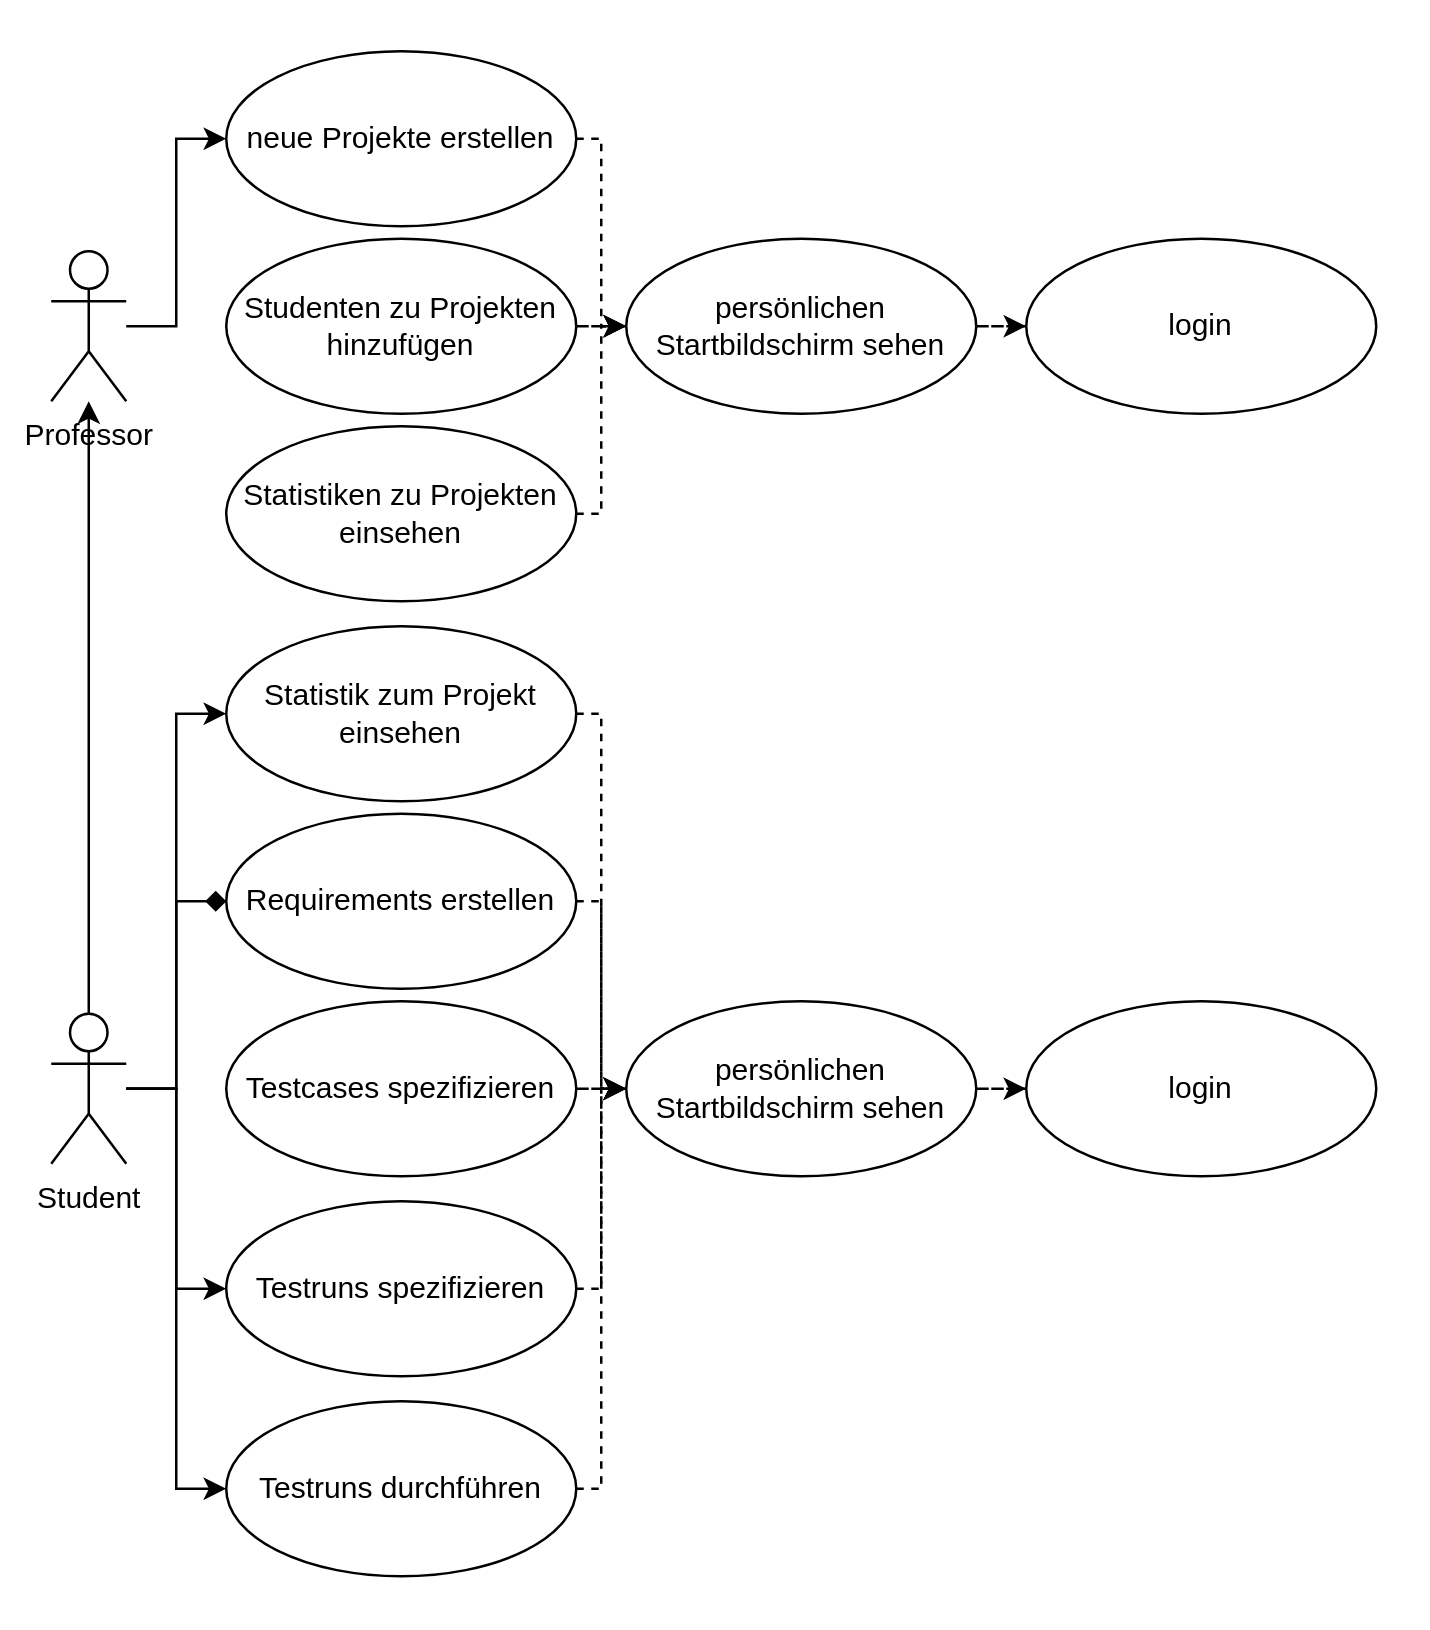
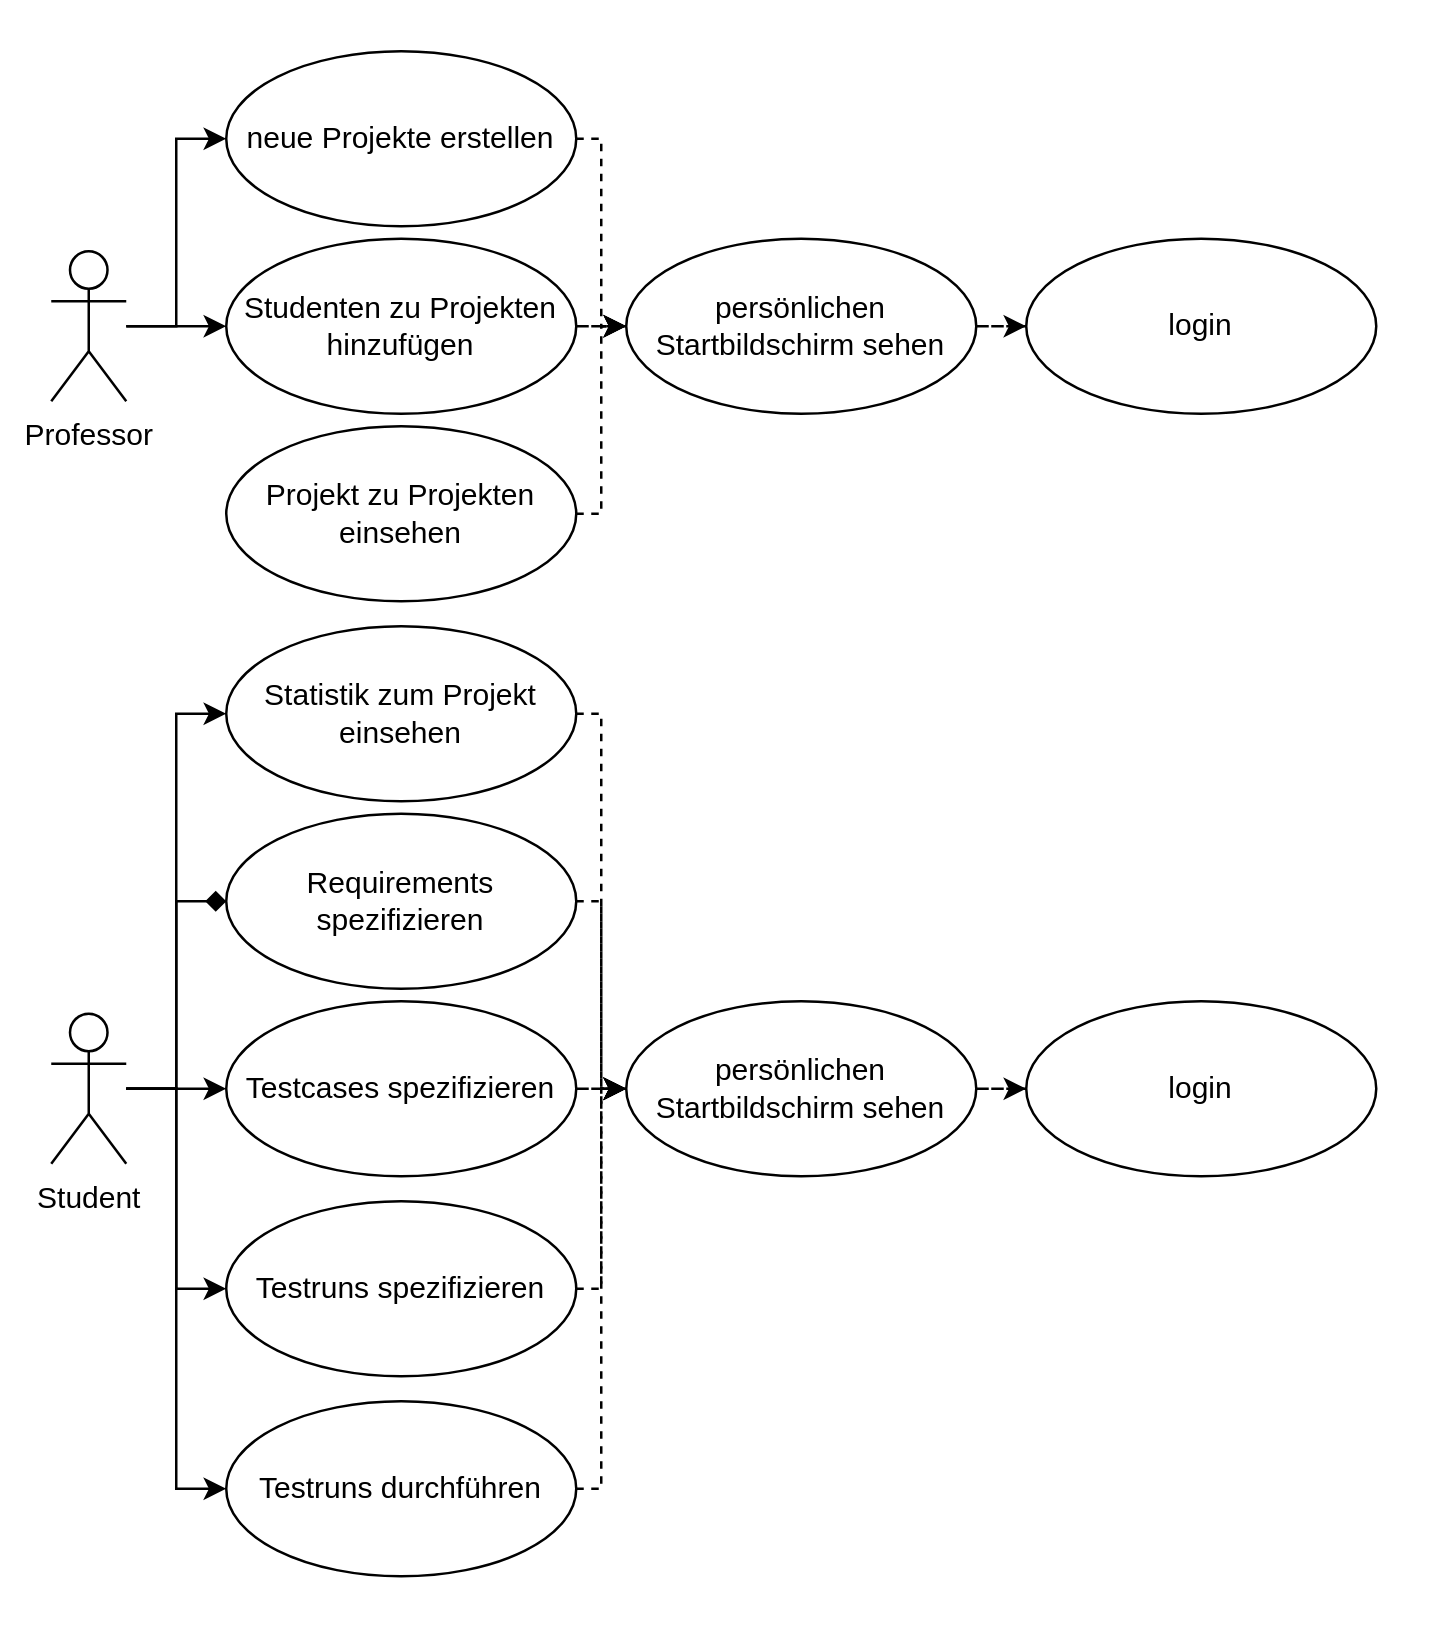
none -> (195, 326)
(401, 514) -> (401, 514)
(89, 715) -> (195, 1089)
(401, 901) -> (401, 901)
